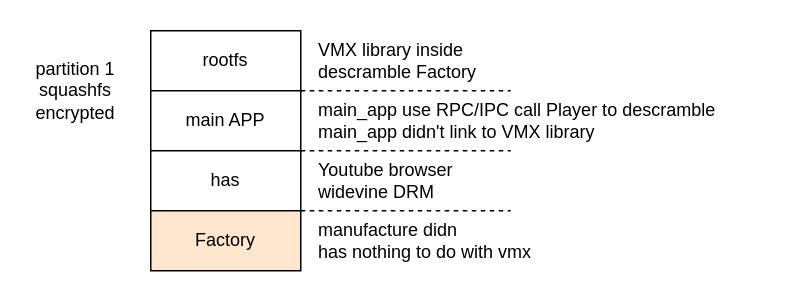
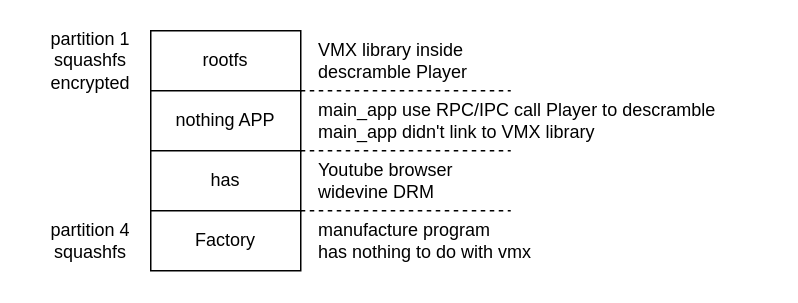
(405, 61) -> (397, 61)
(76, 91) -> (91, 61)
(226, 121) -> (226, 121)
none -> (91, 241)
(226, 241) -> (226, 241)
(433, 241) -> (433, 241)
